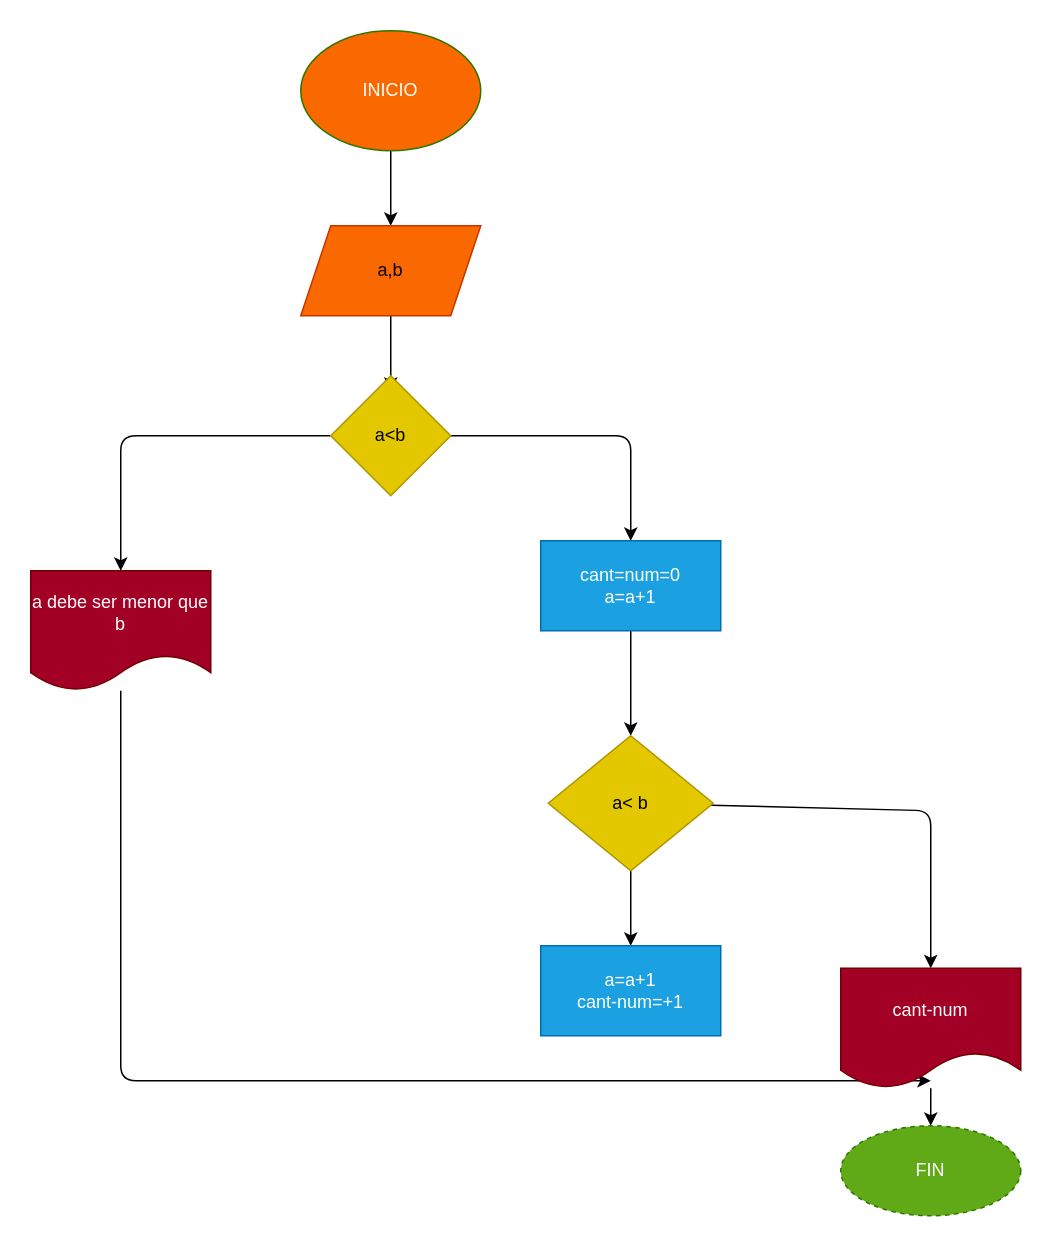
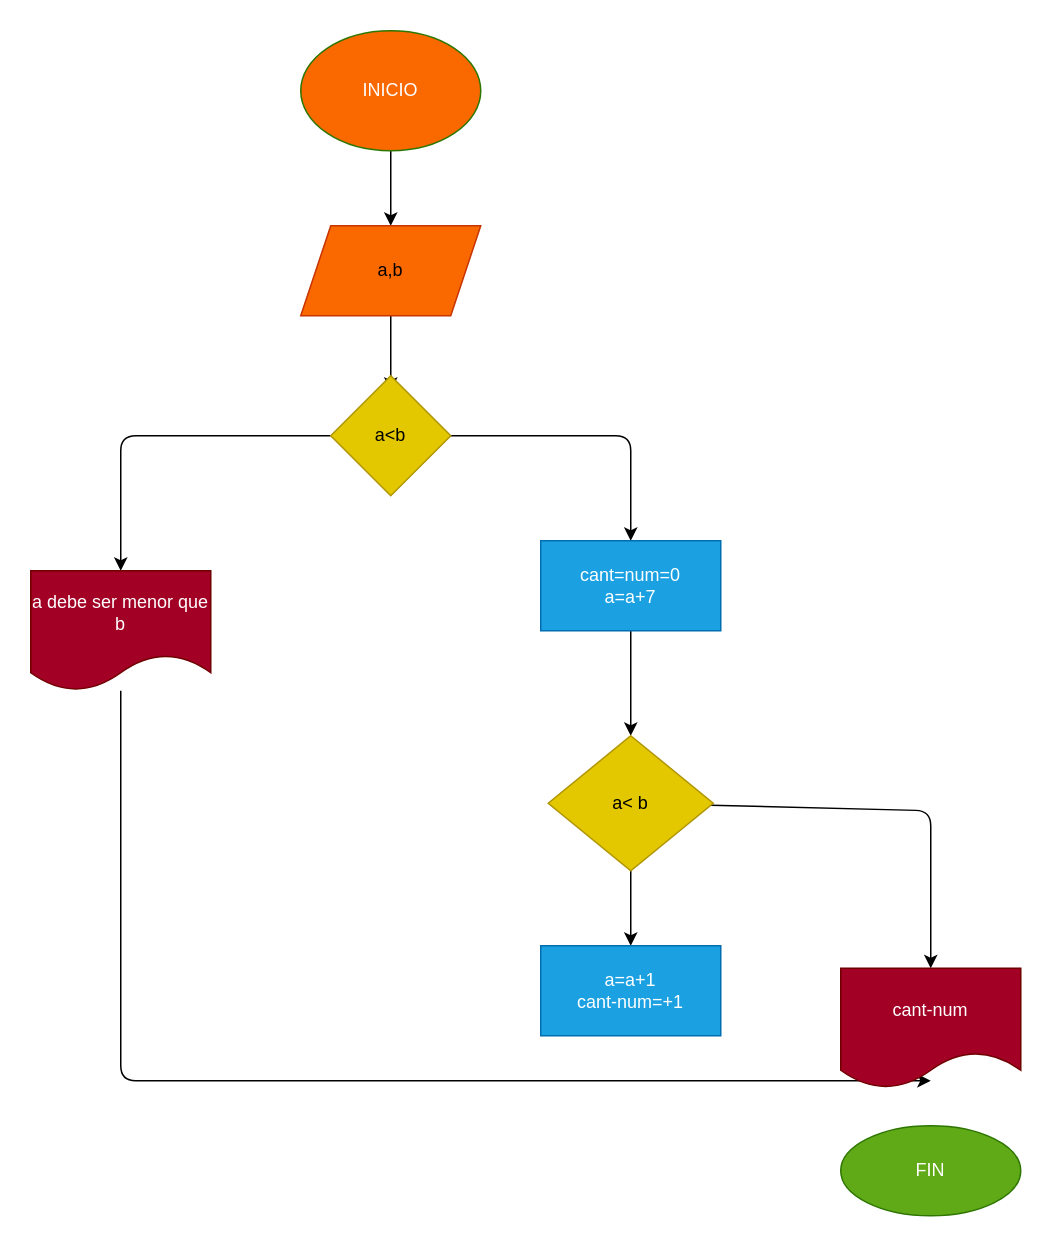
(631, 586) -> (631, 586)
(931, 1102) -> none
(931, 1171) -> (931, 1171)
